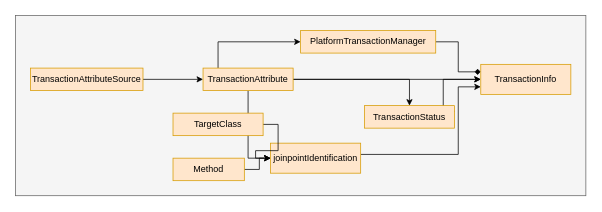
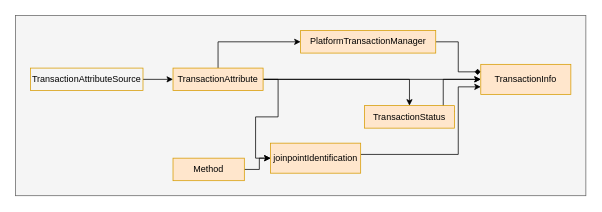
(87, 79) -> (87, 79)
(248, 79) -> (218, 79)
(218, 124) -> none
(278, 139) -> none
